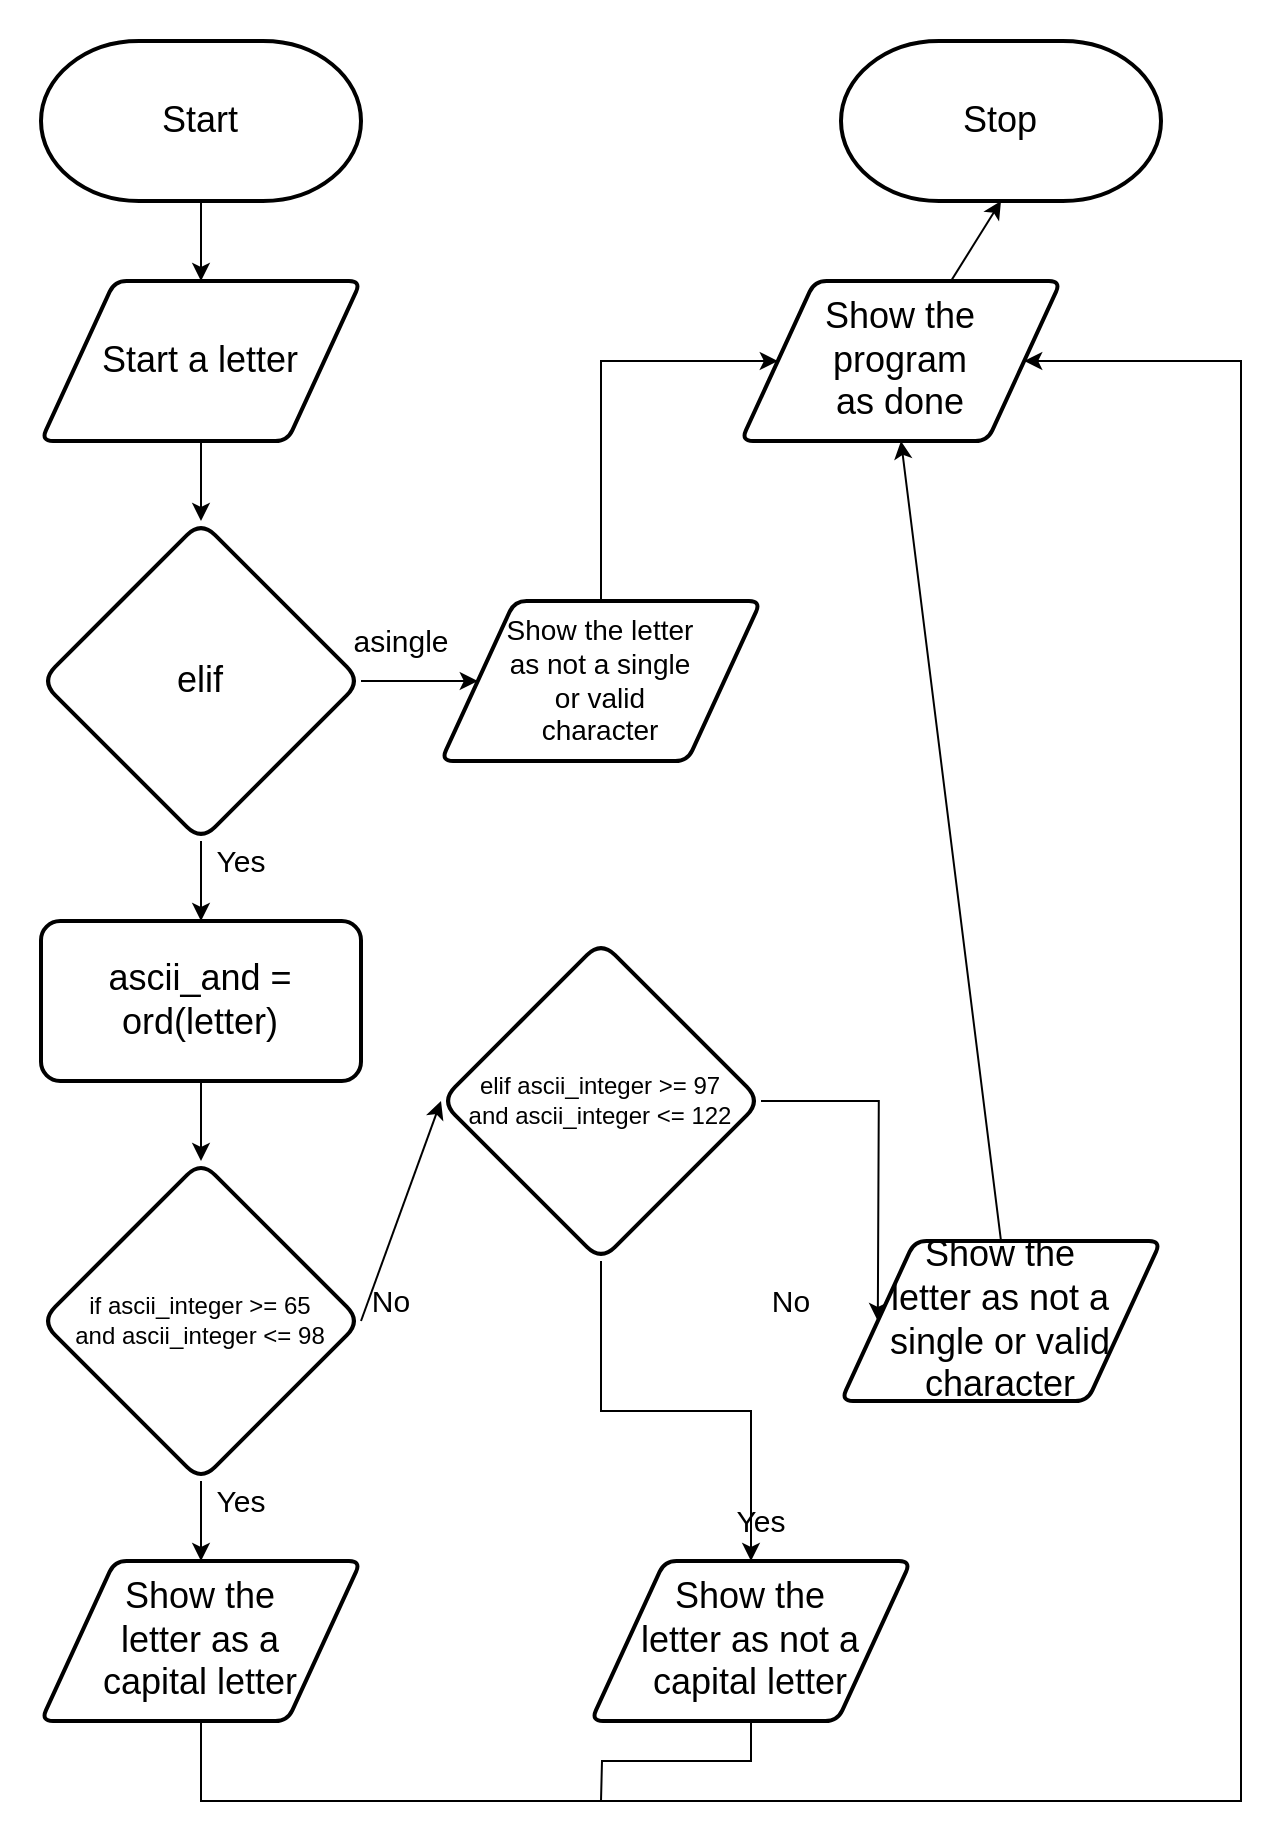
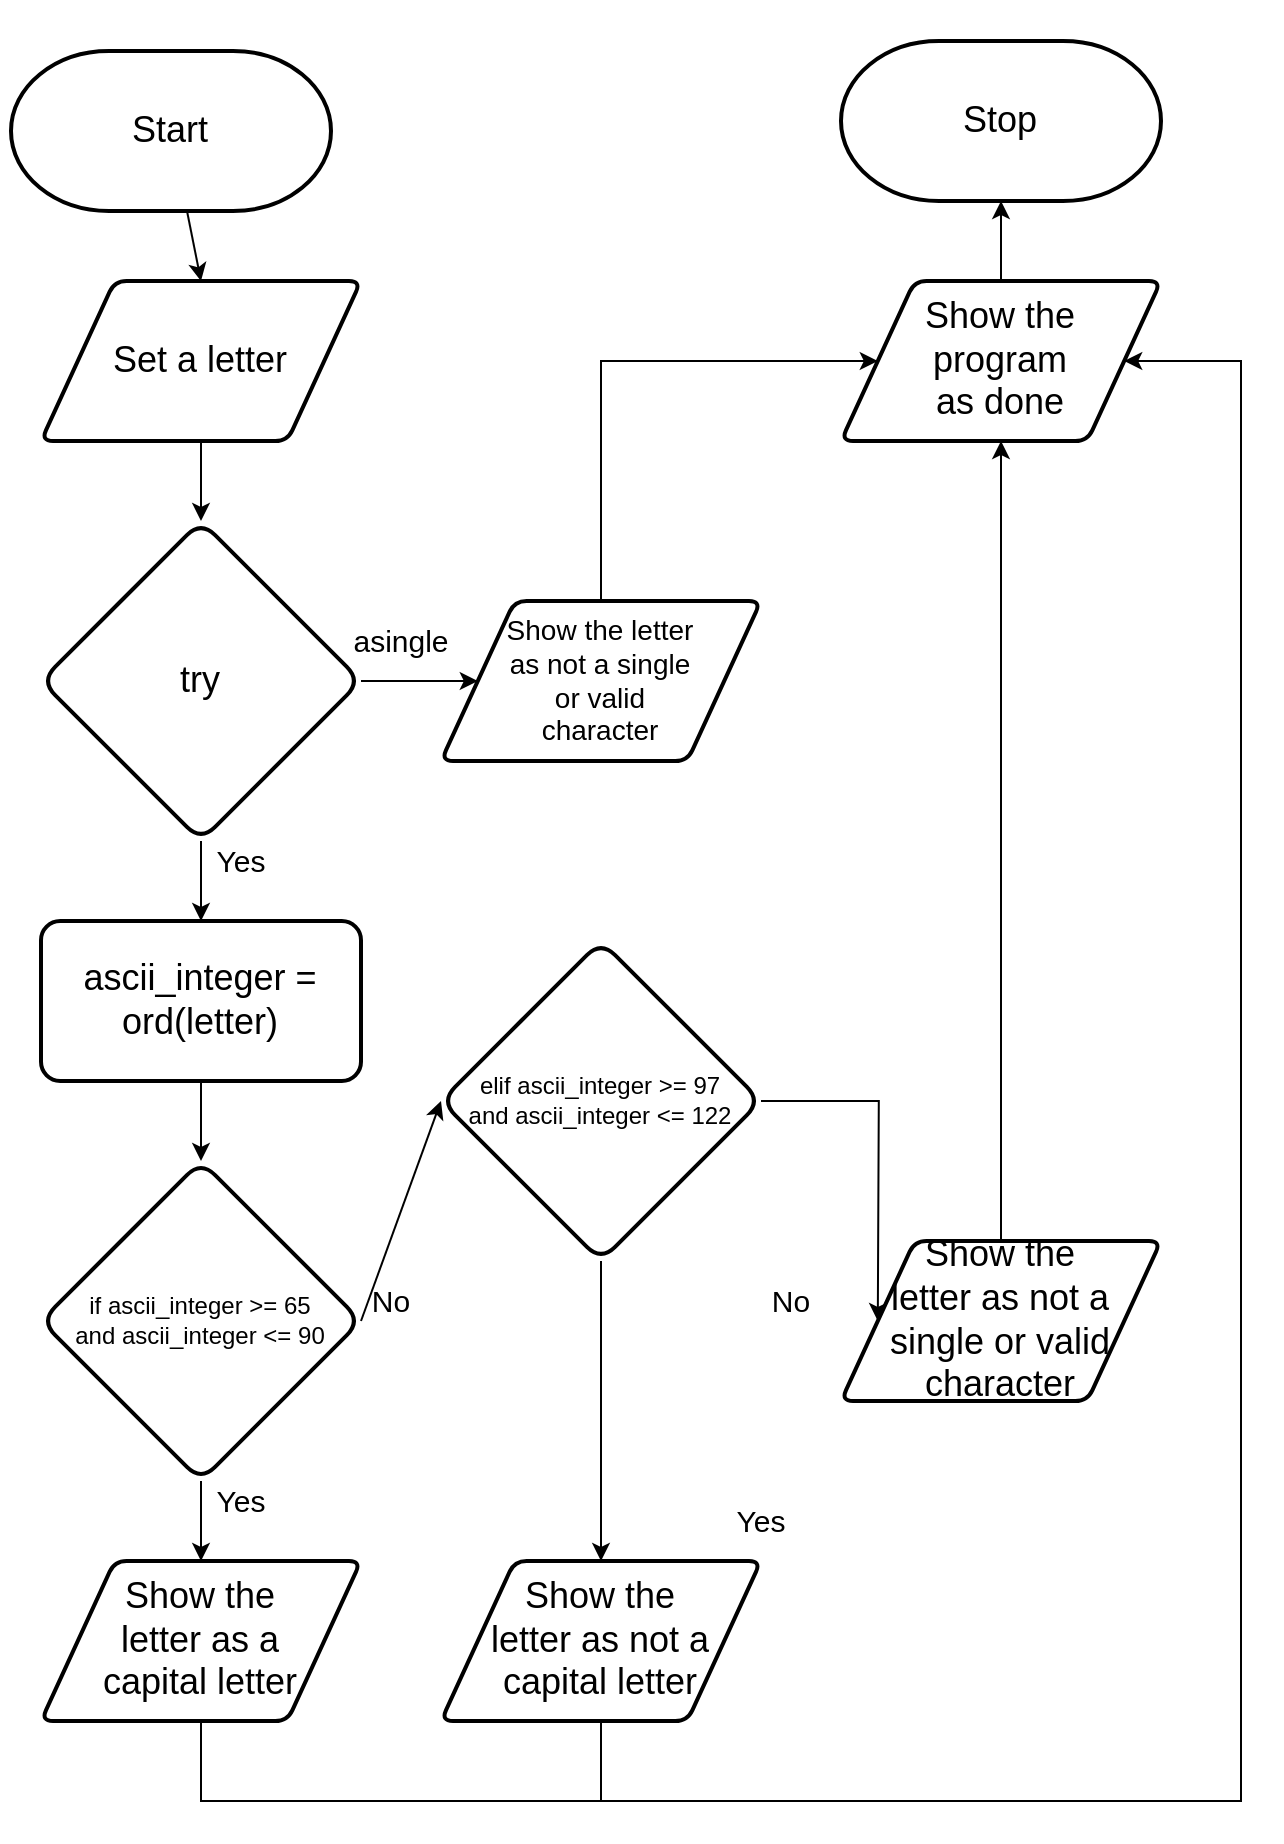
(201, 121) -> (171, 131)
(201, 361) -> (201, 361)
(901, 361) -> (1001, 361)
(201, 681) -> (201, 681)
(201, 1001) -> (201, 1001)
(201, 1321) -> (201, 1321)
(751, 1641) -> (601, 1641)
